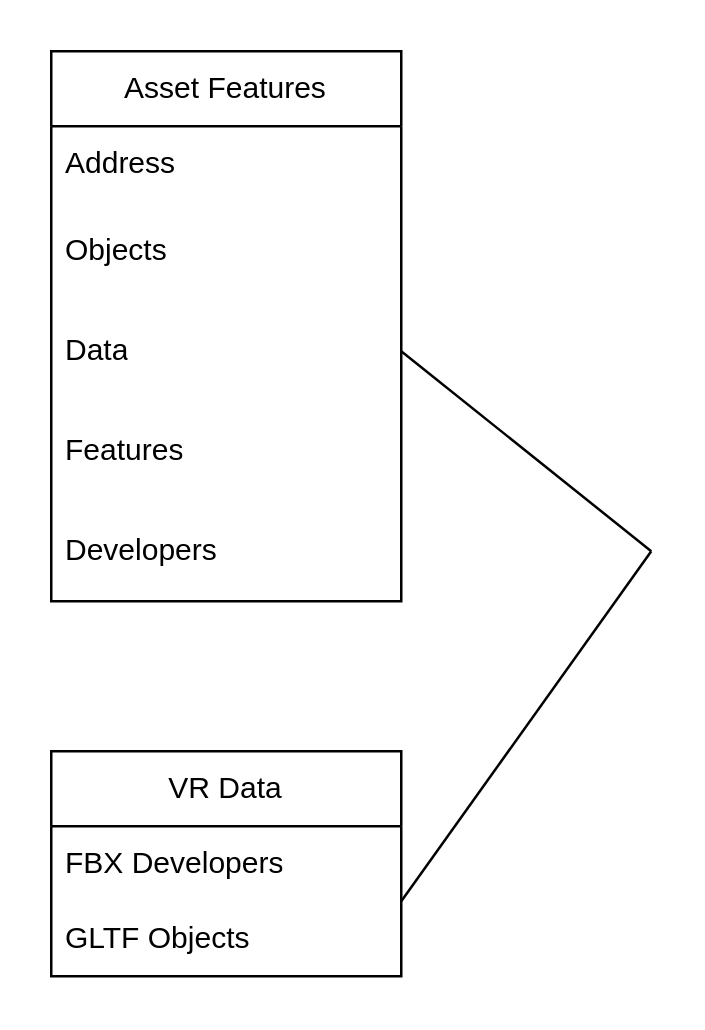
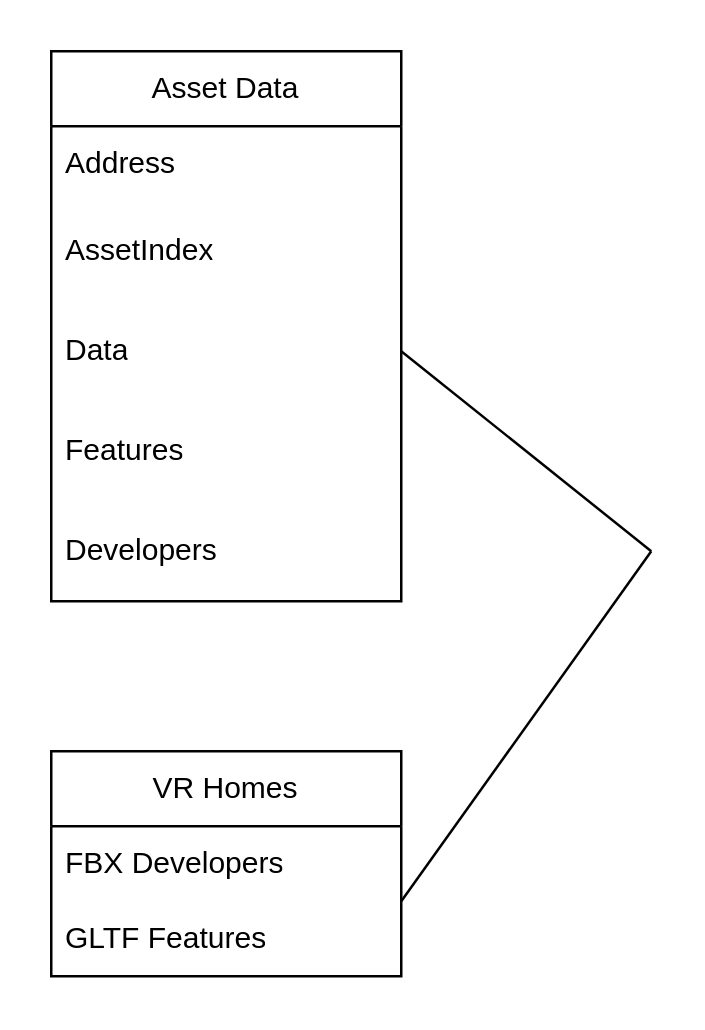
(226, 89) -> (226, 89)
(125, 251) -> (150, 251)
(226, 789) -> (226, 789)
(163, 939) -> (172, 939)
